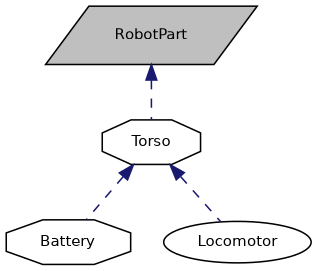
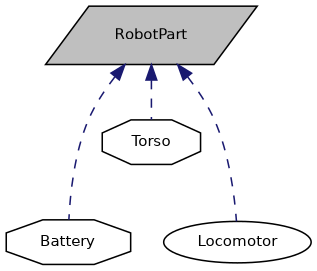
(105, 198) -> (80, 144)
(201, 199) -> (223, 145)
